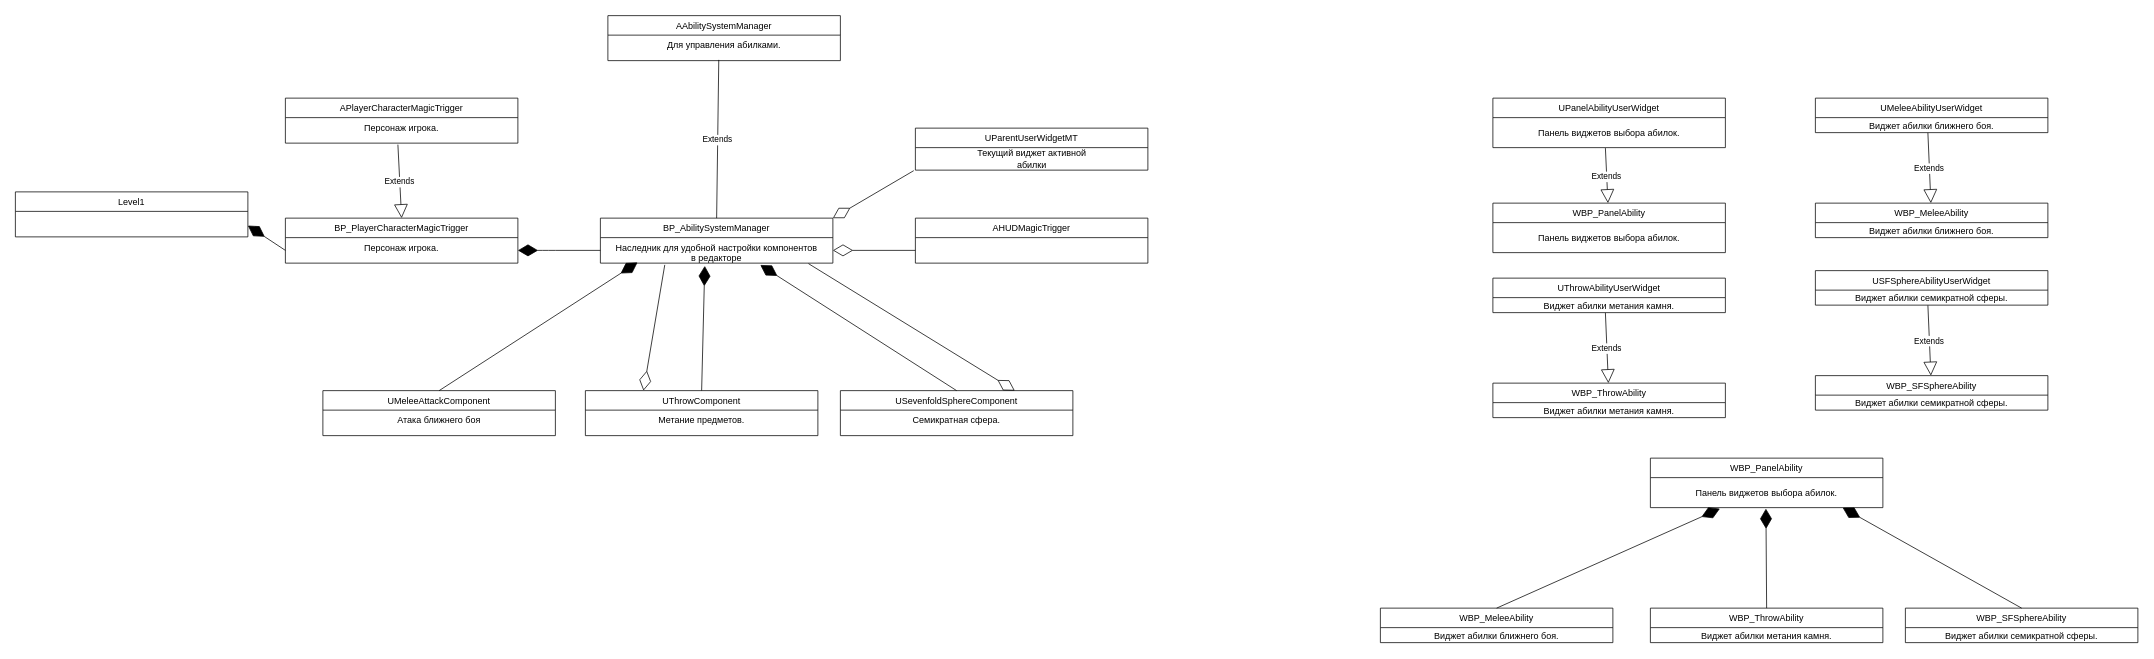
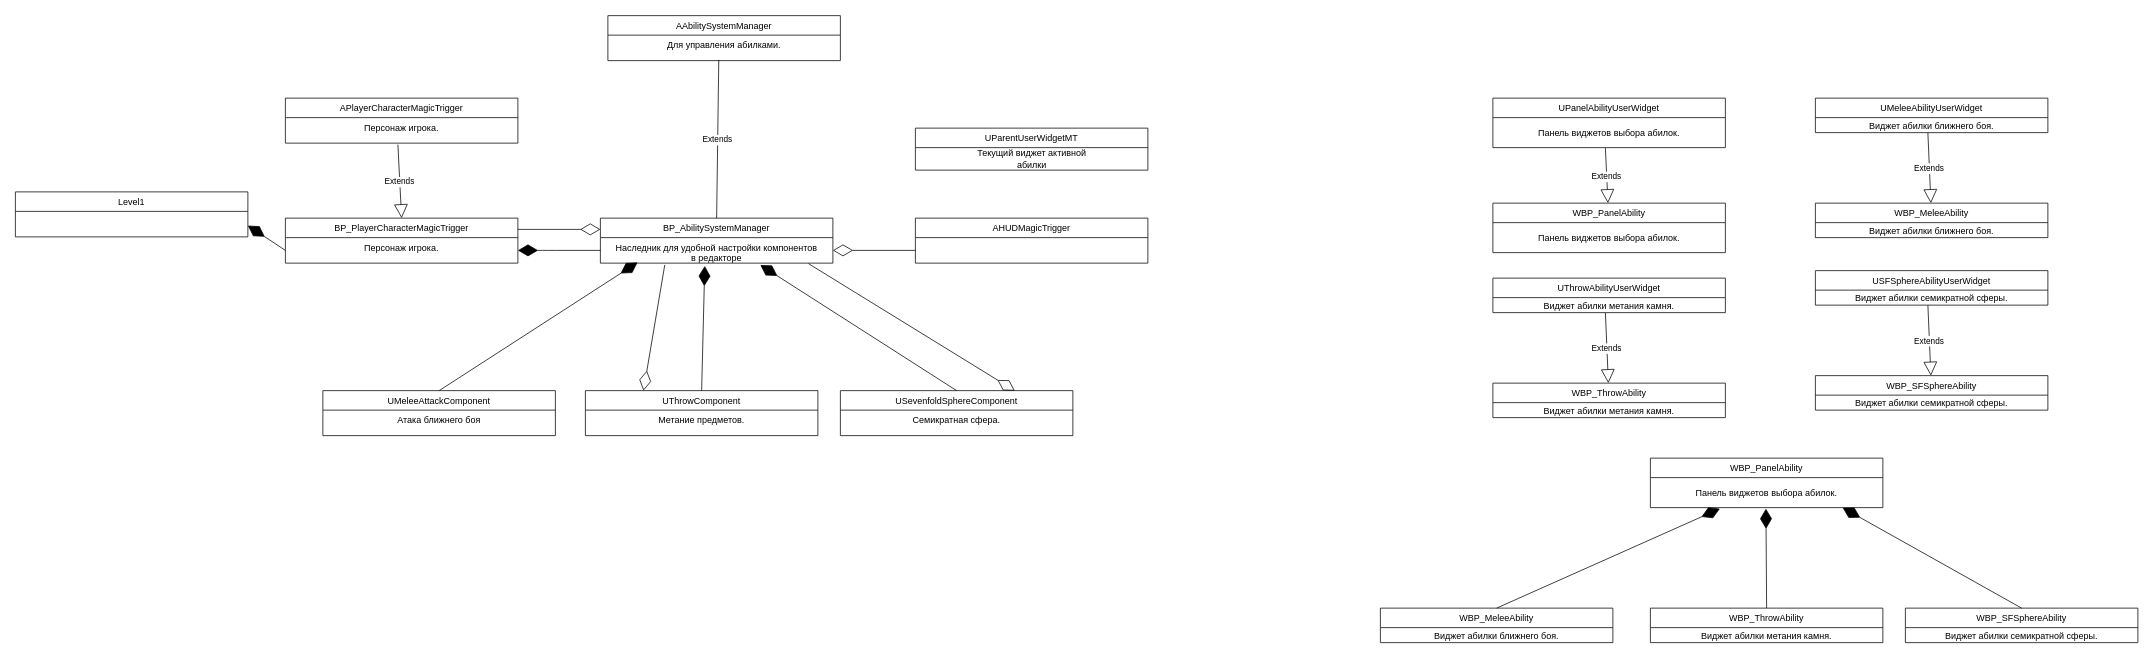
(882, 189) -> none
none -> (550, 229)
